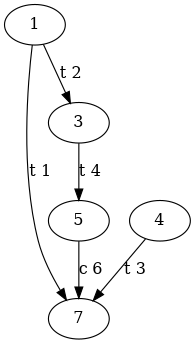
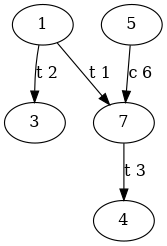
(79, 166) -> none
(123, 265) -> (124, 166)
